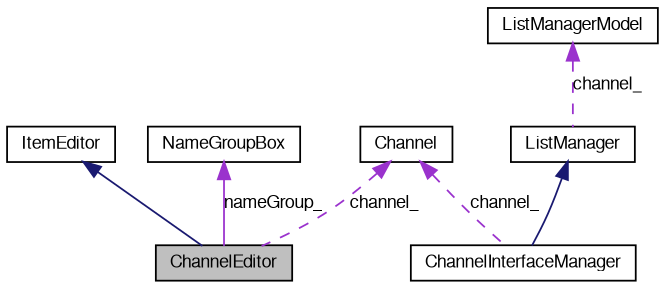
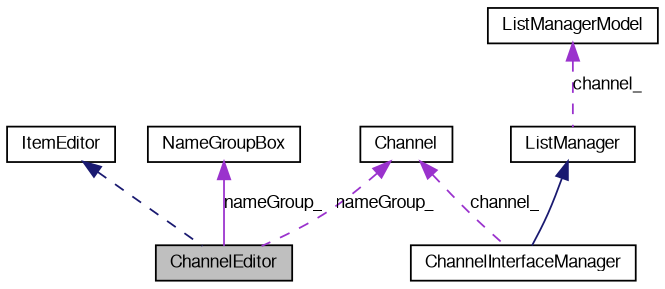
(385, 204) -> (385, 204)
(150, 209) -> (150, 209)
